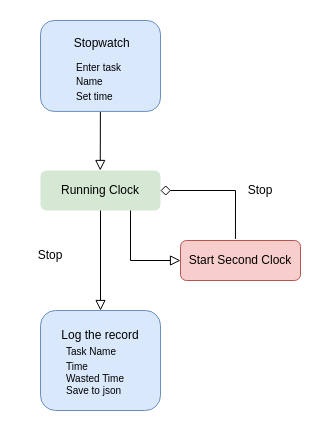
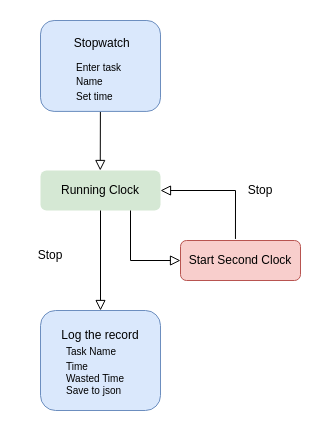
(171, 191) -> (172, 191)
